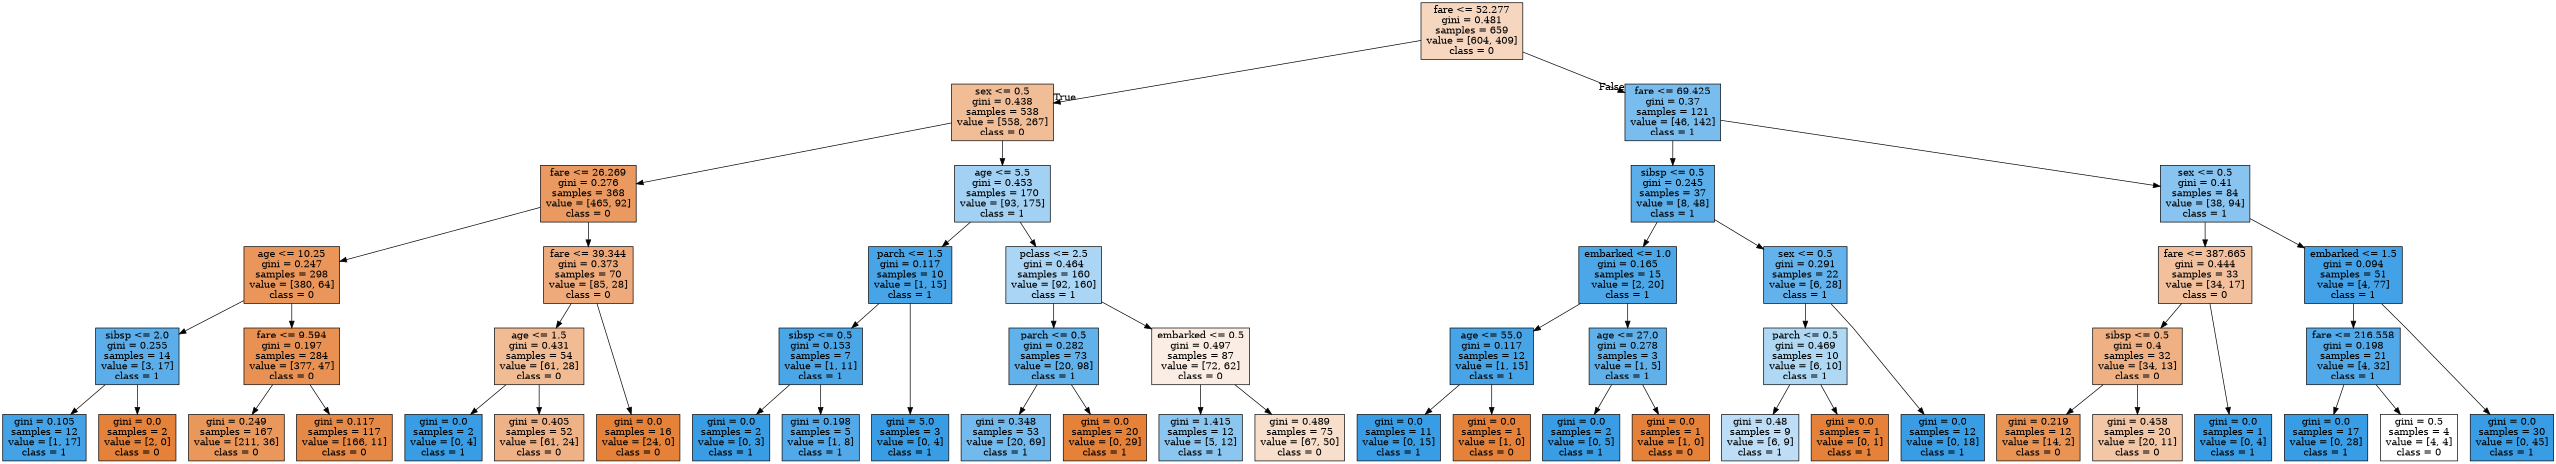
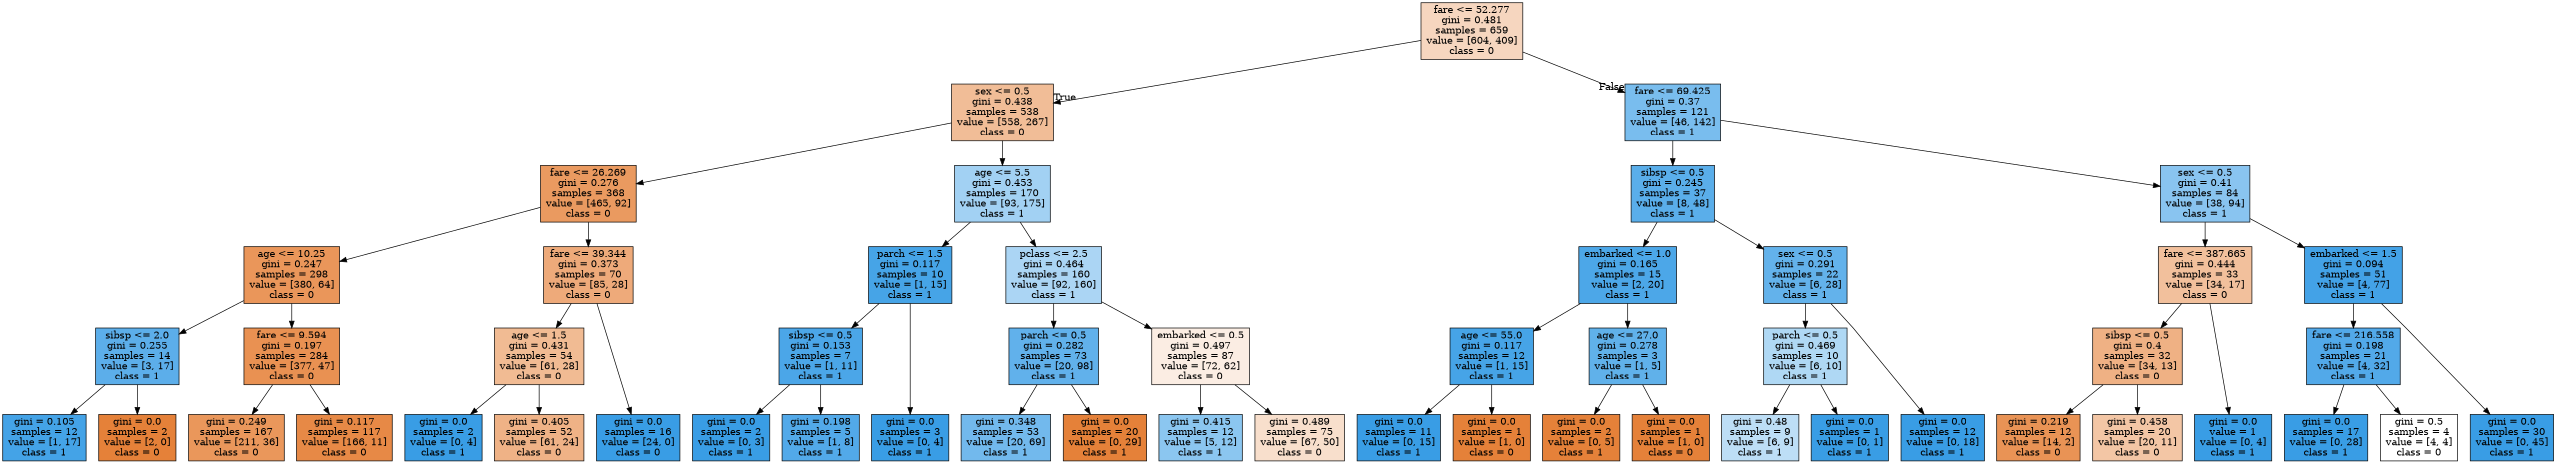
(638, 438) -> (638, 438)
(910, 438) -> (910, 438)
(1201, 438) -> (1201, 438)
(1581, 438) -> (1581, 438)
(1850, 438) -> (1850, 438)
(2233, 438) -> (2233, 438)
